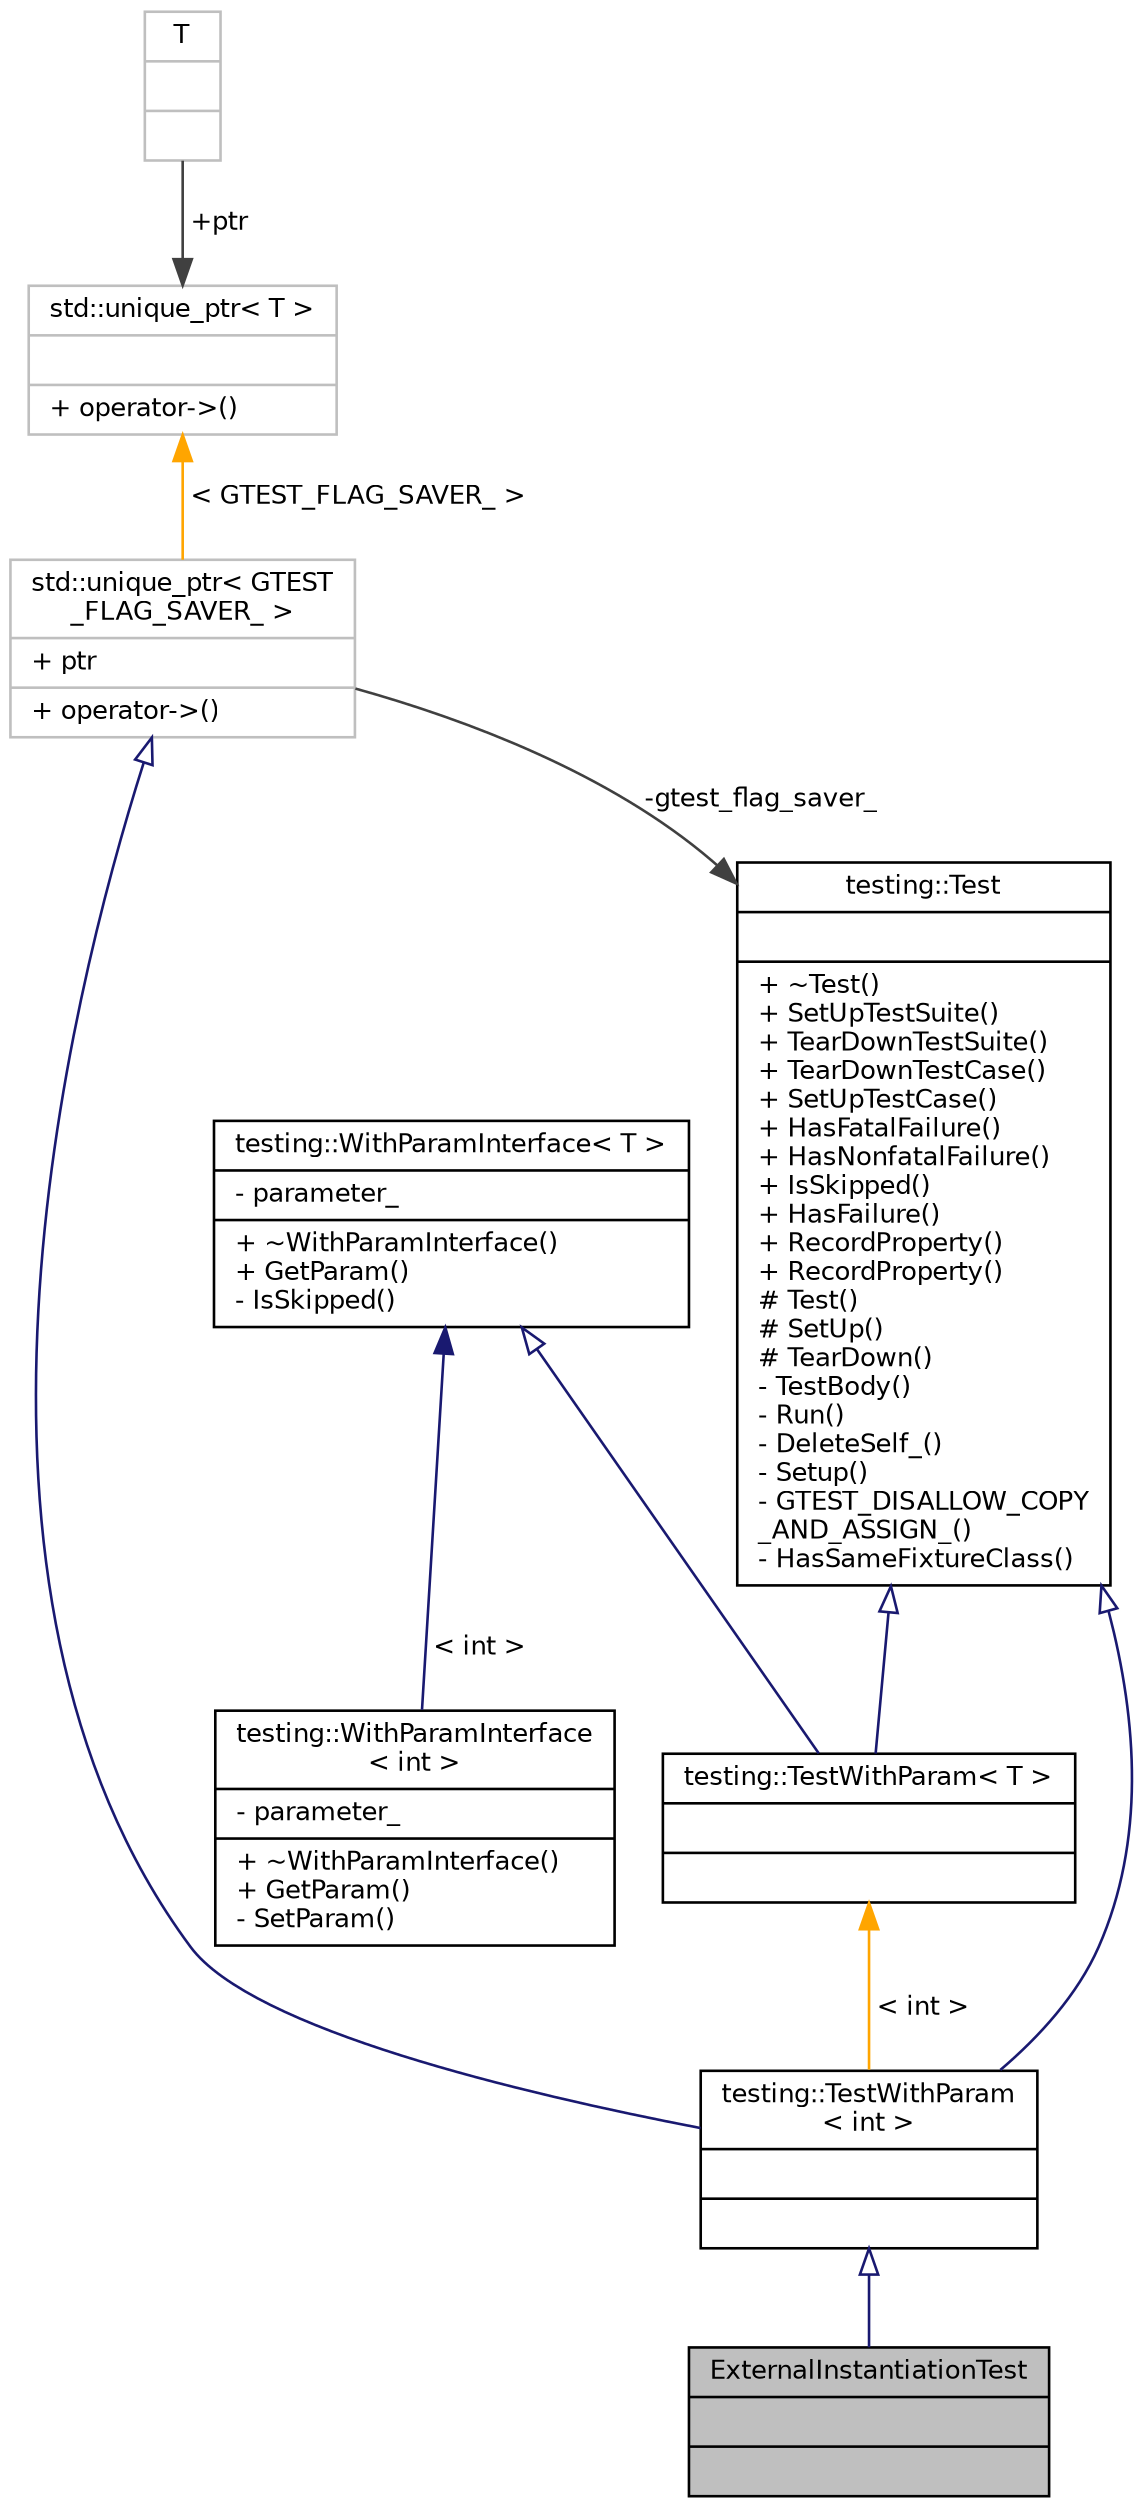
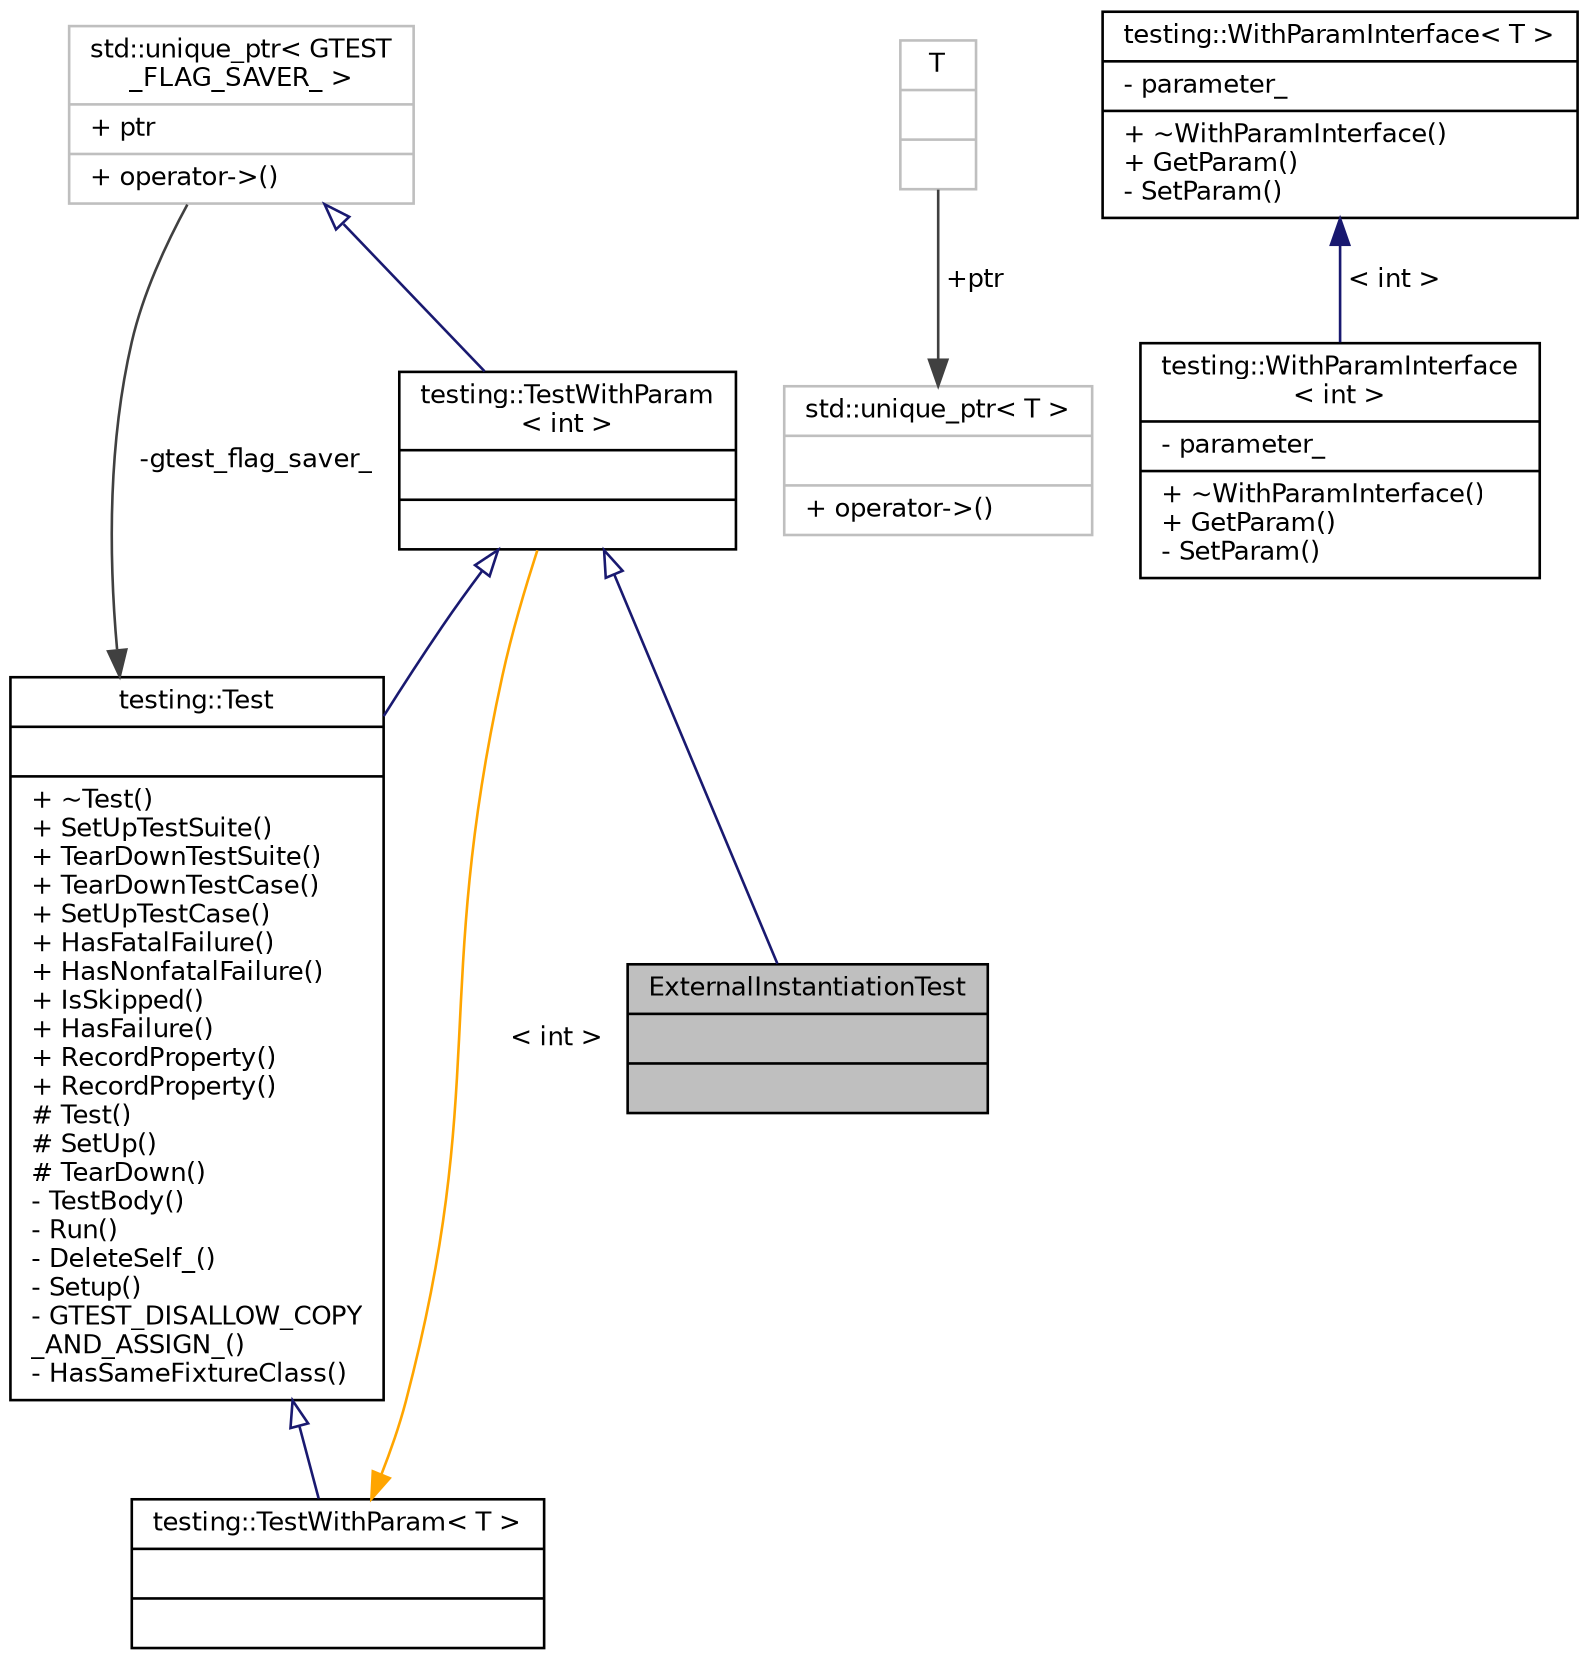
(183, 511) -> none
(316, 1301) -> (1203, 192)
(678, 1551) -> none
(1125, 1859) -> (431, 643)
